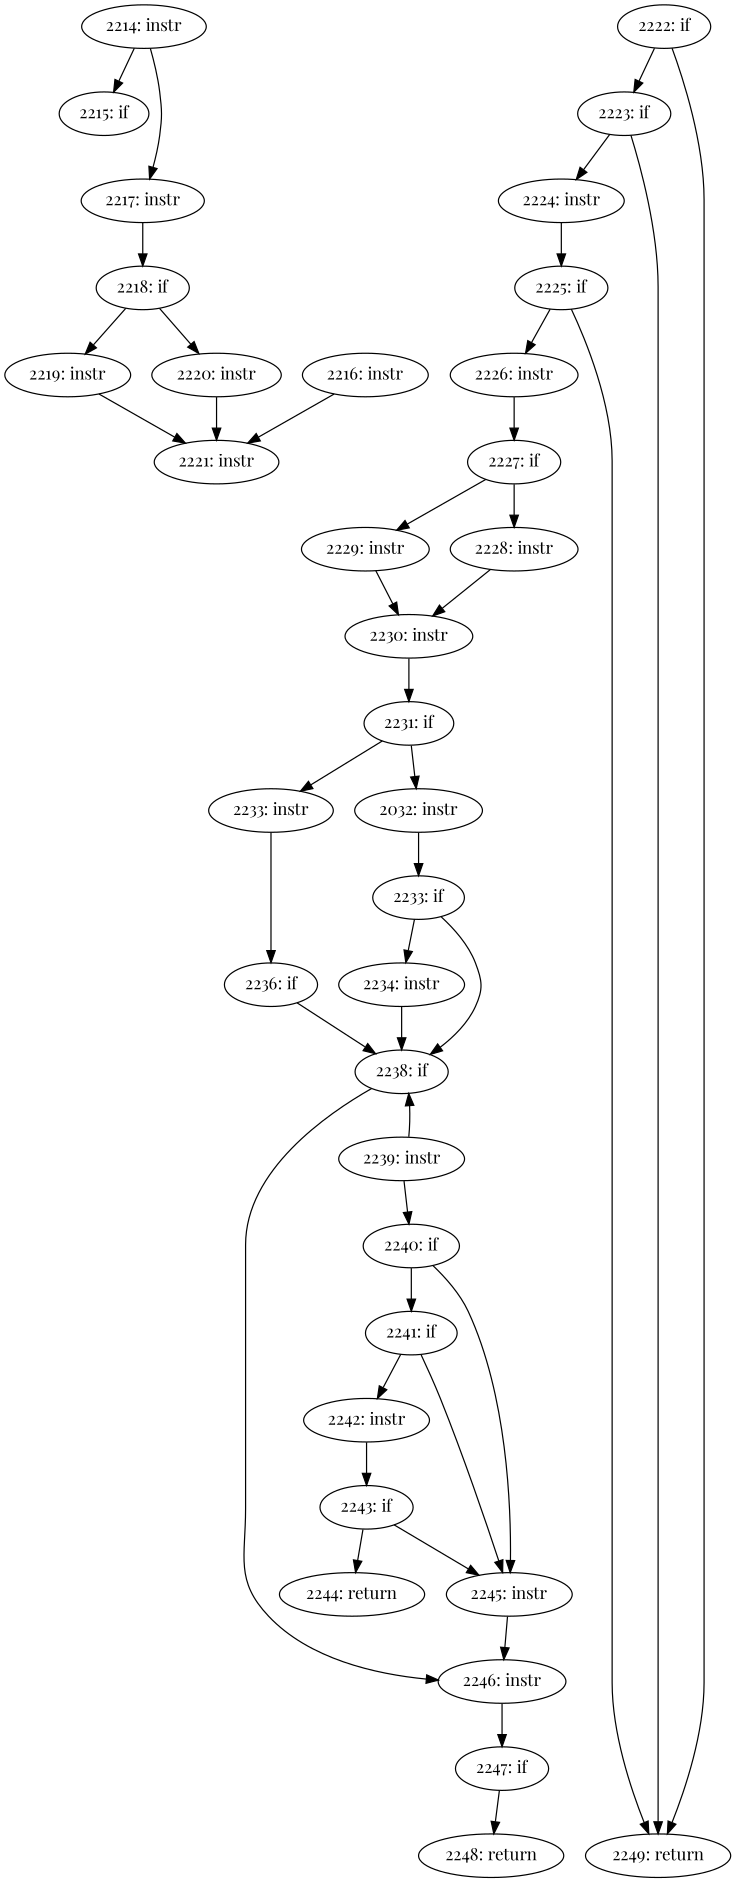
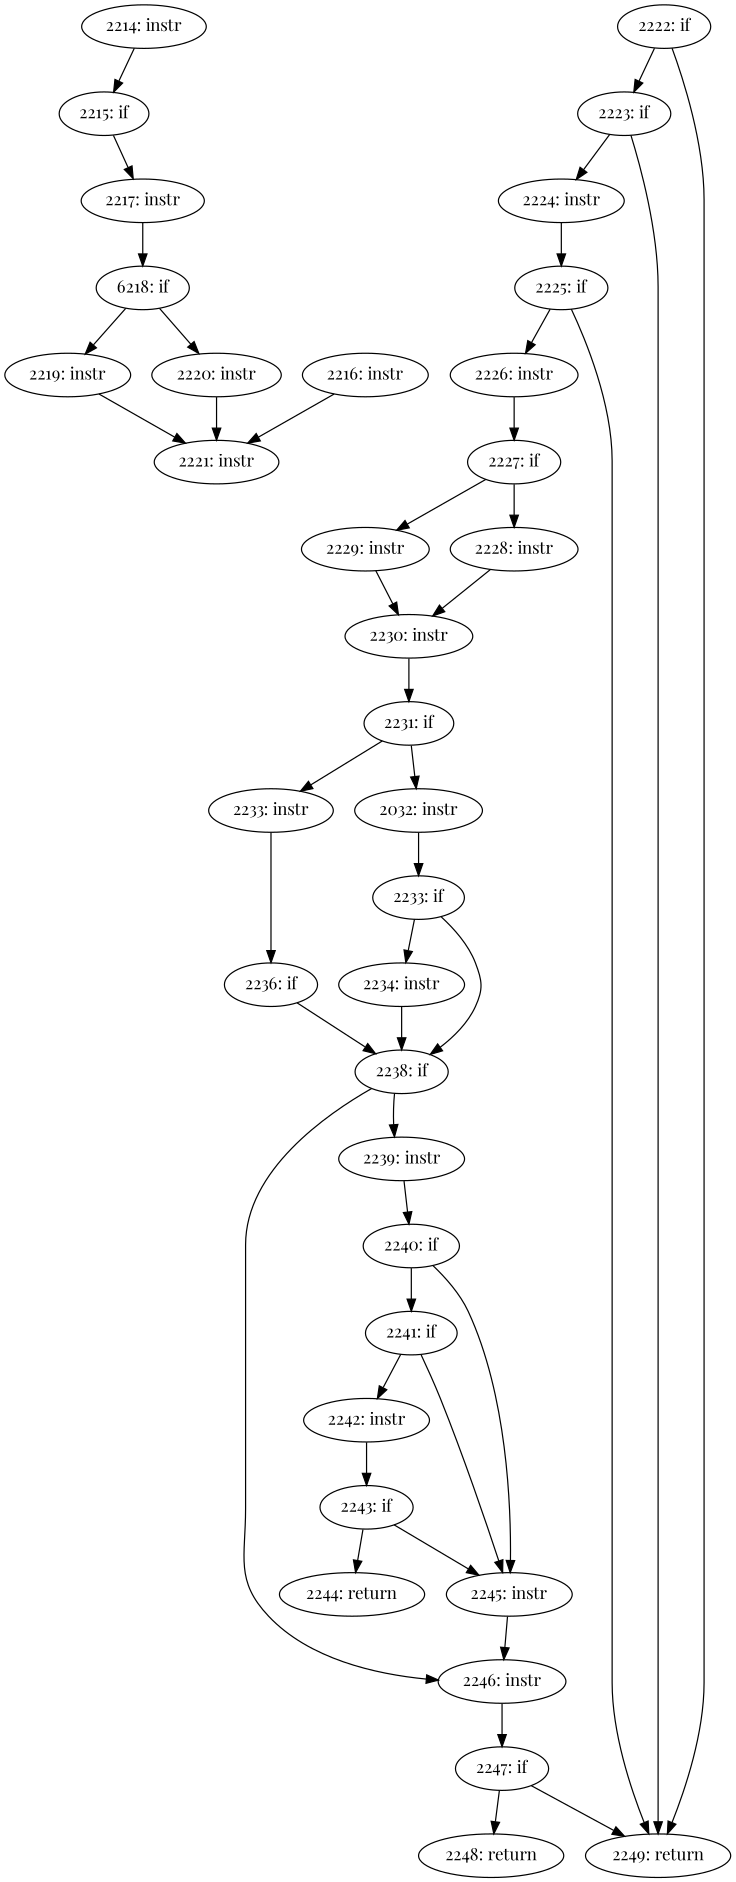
(161, 108) -> (121, 151)
(143, 288) -> (143, 288)
(410, 1121) -> (394, 1109)
none -> (573, 1808)
